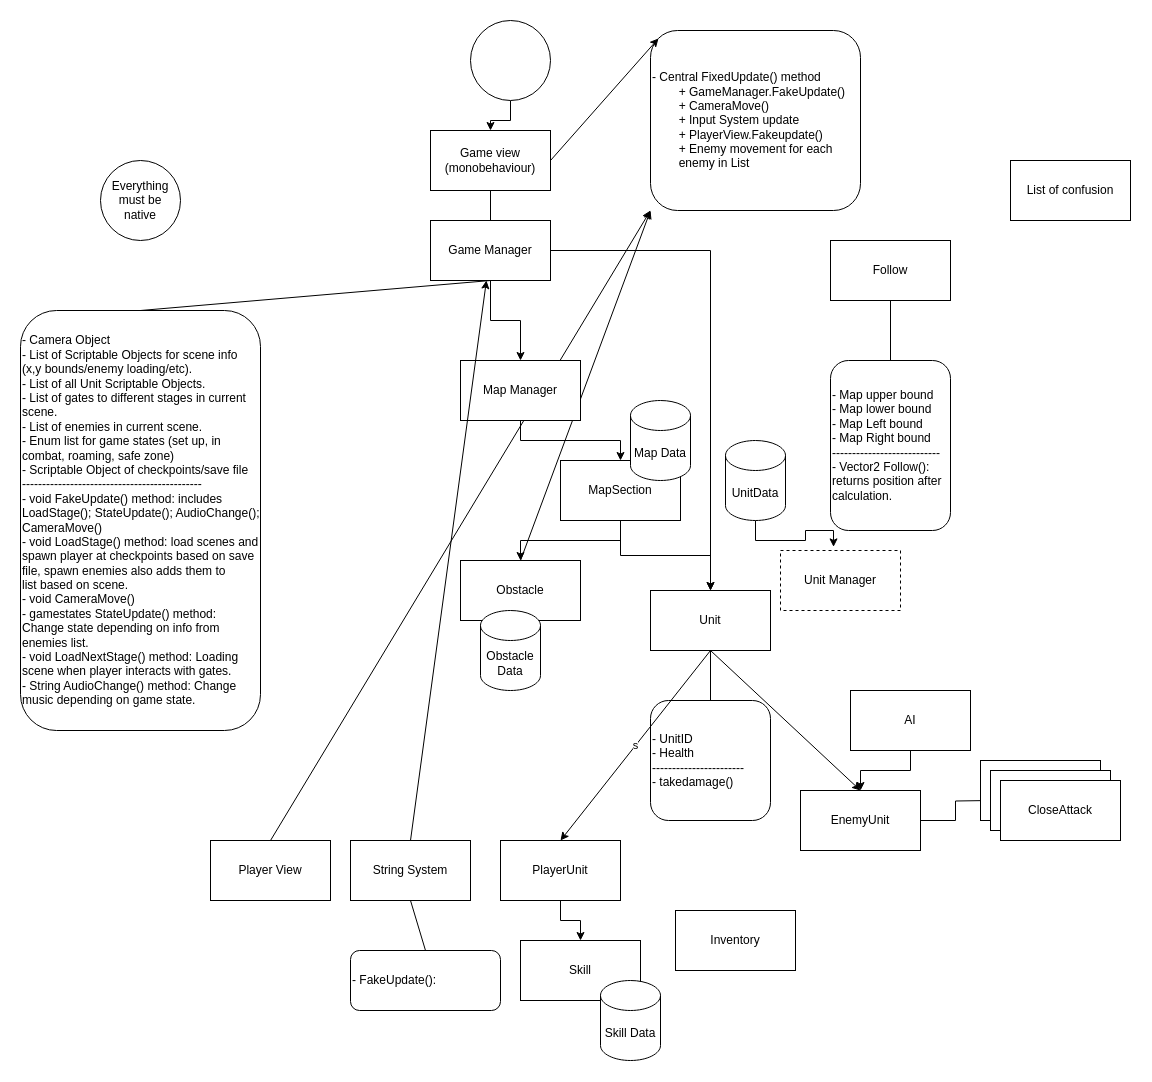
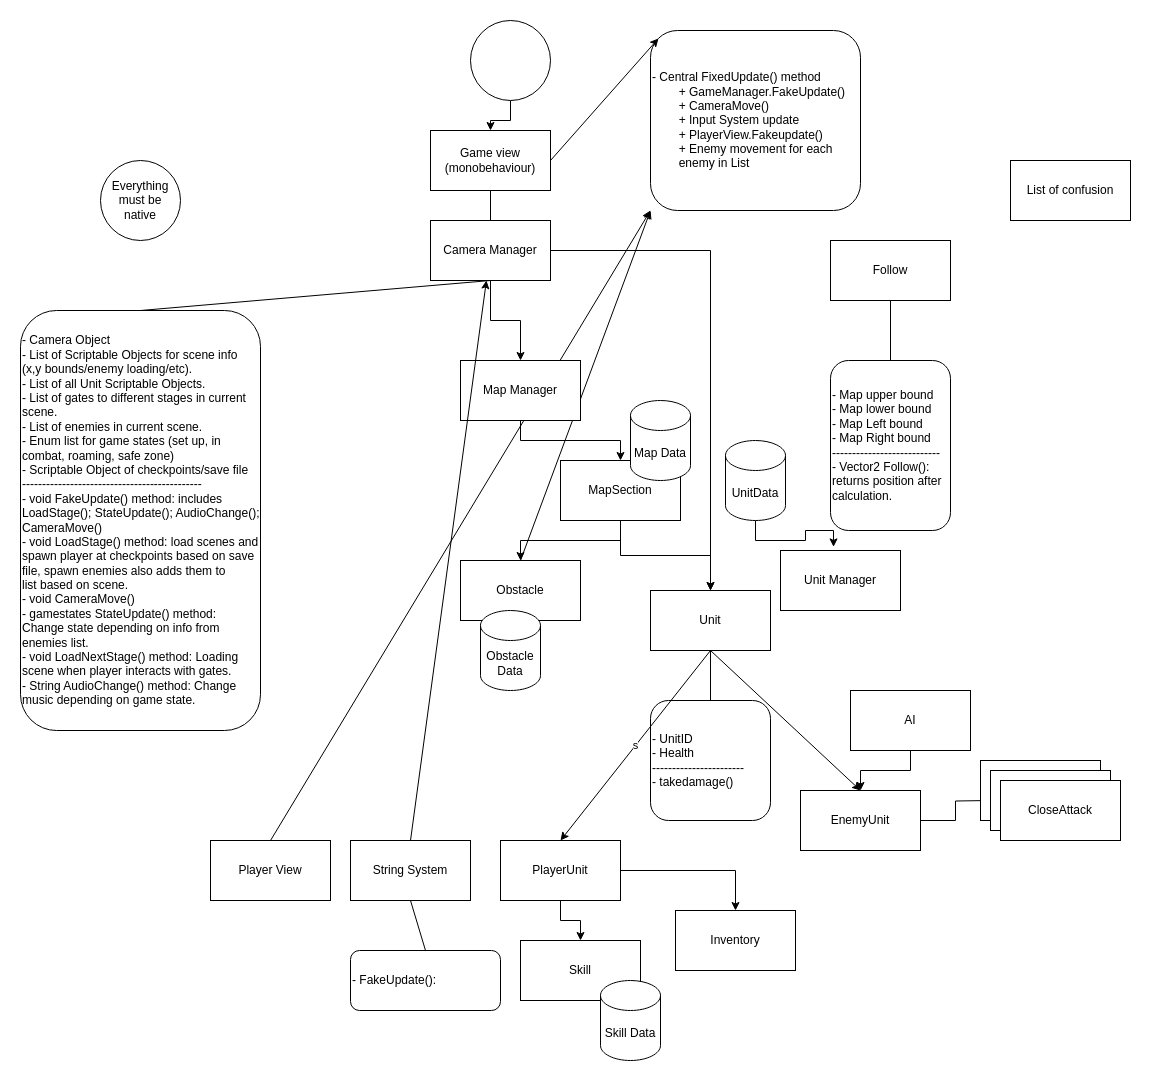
(491, 251) -> (491, 251)
(841, 581) -> (841, 581)
none -> (695, 871)
